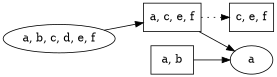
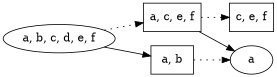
(120, 27) -> (120, 27)
none -> (124, 51)
(208, 60) -> (208, 60)
